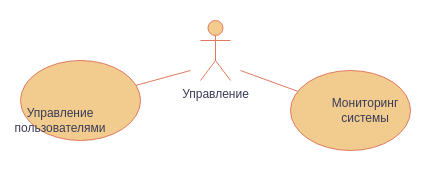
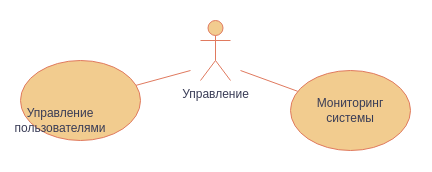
(366, 111) -> (351, 111)
